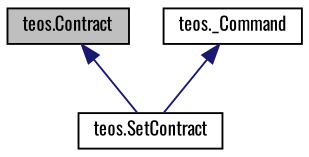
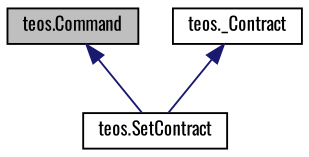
(68, 26) -> (73, 26)
(233, 26) -> (237, 26)
